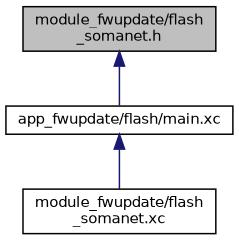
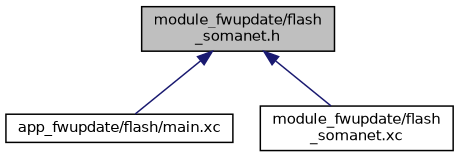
(119, 169) -> (303, 83)
